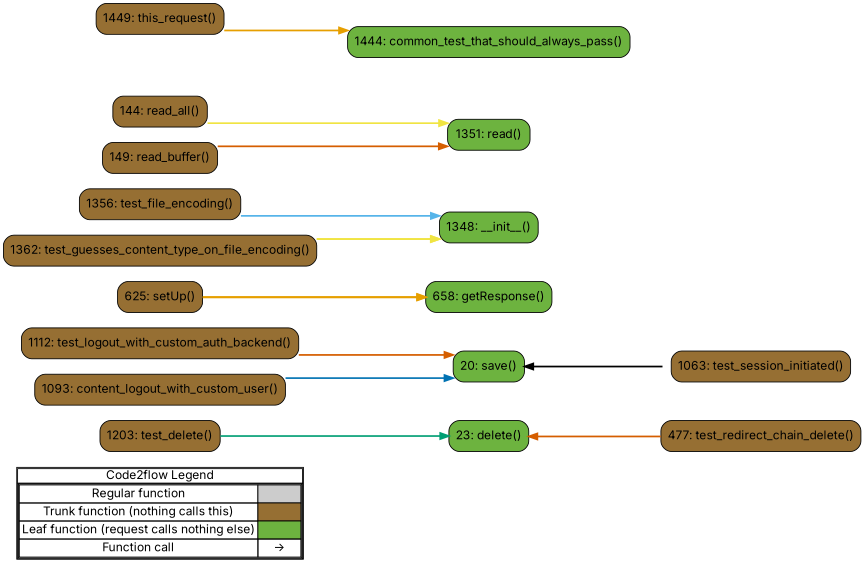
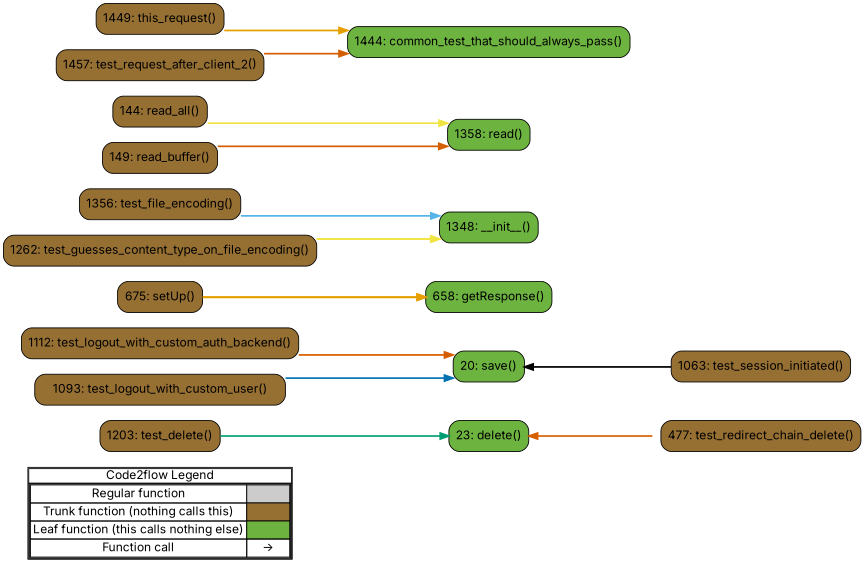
none -> (160, 65)
(489, 135) -> (489, 135)
(160, 251) -> (160, 251)
(160, 297) -> (160, 297)
(598, 367) -> (602, 367)
(160, 390) -> (160, 390)
(599, 436) -> (595, 436)
(139, 530) -> (139, 530)
